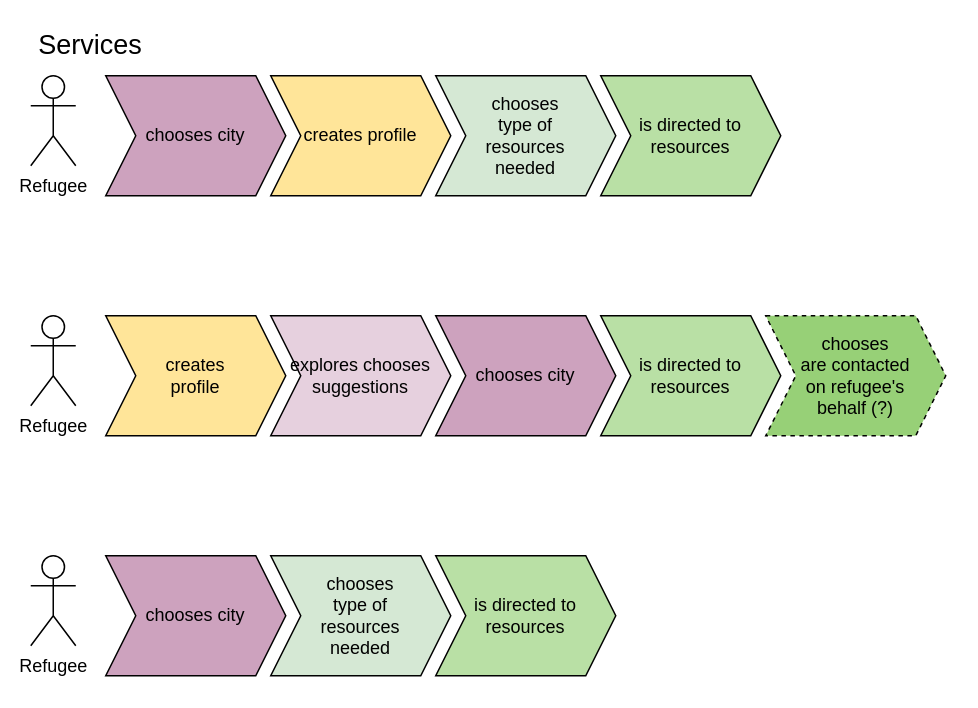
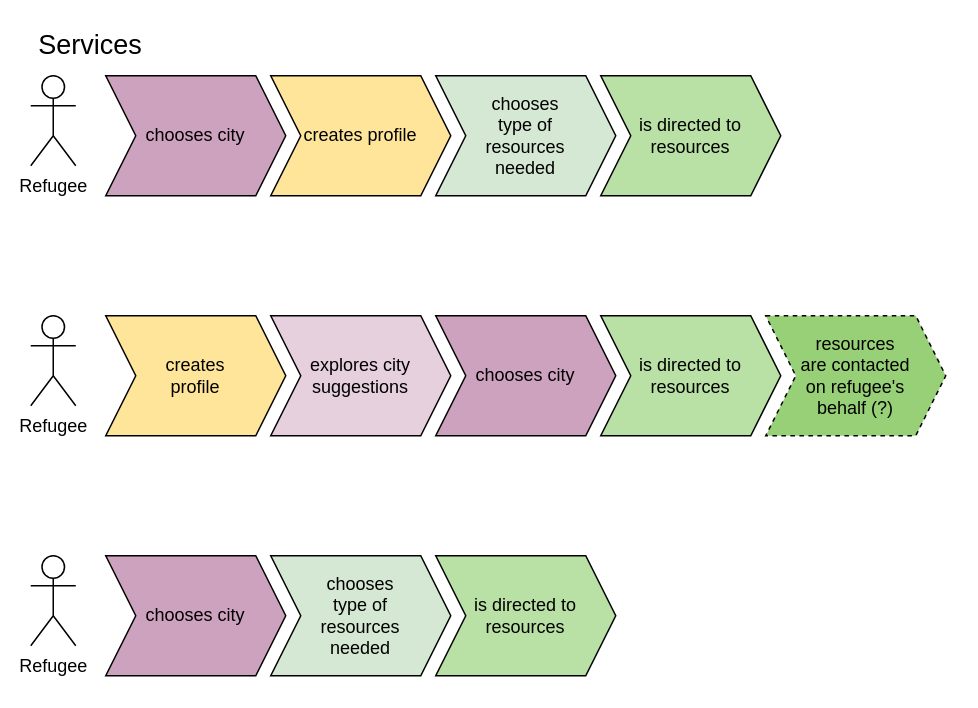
(361, 376) -> (361, 376)
(856, 376) -> (856, 376)
